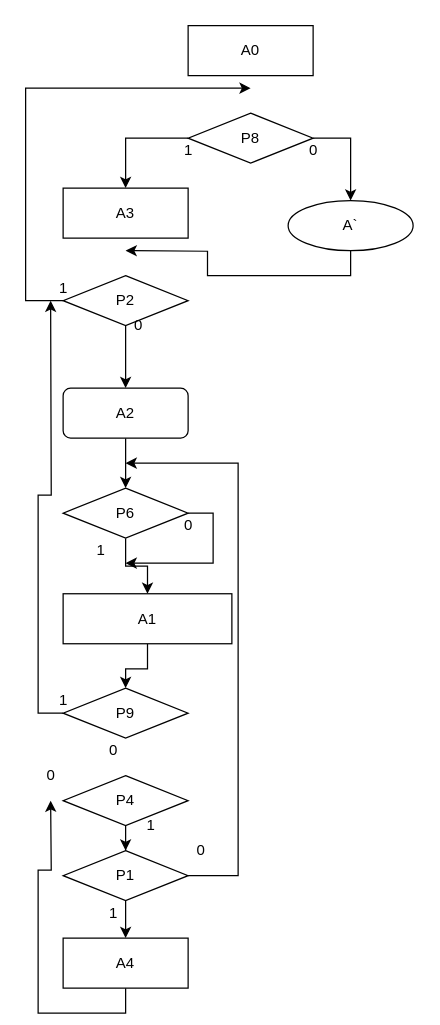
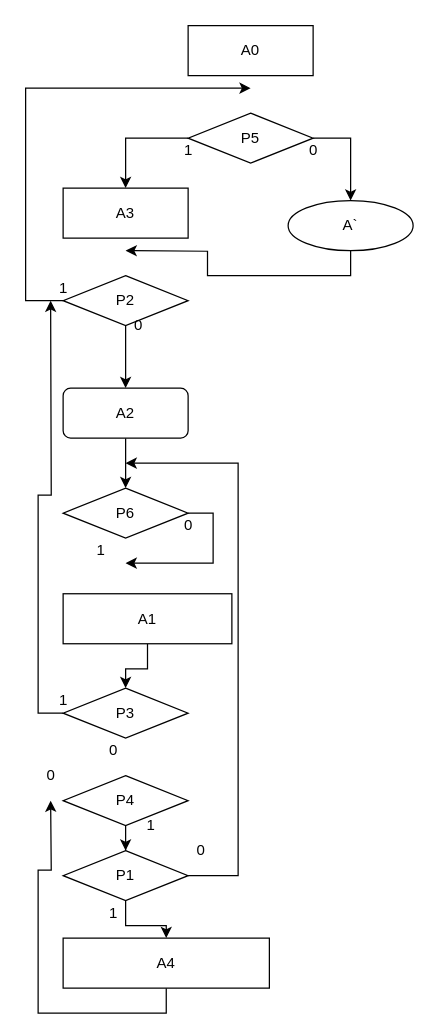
(251, 138) -> (251, 138)
(132, 566) -> none
(126, 713) -> (126, 713)
(126, 963) -> (166, 963)
